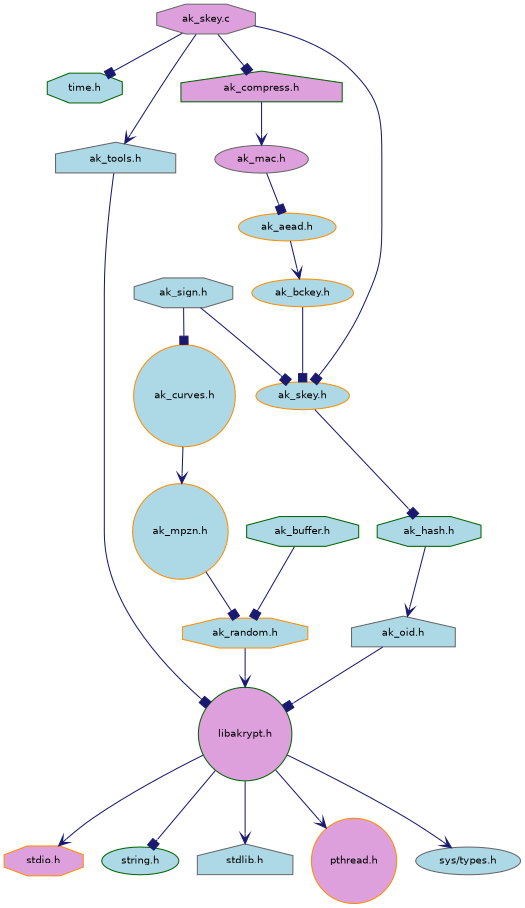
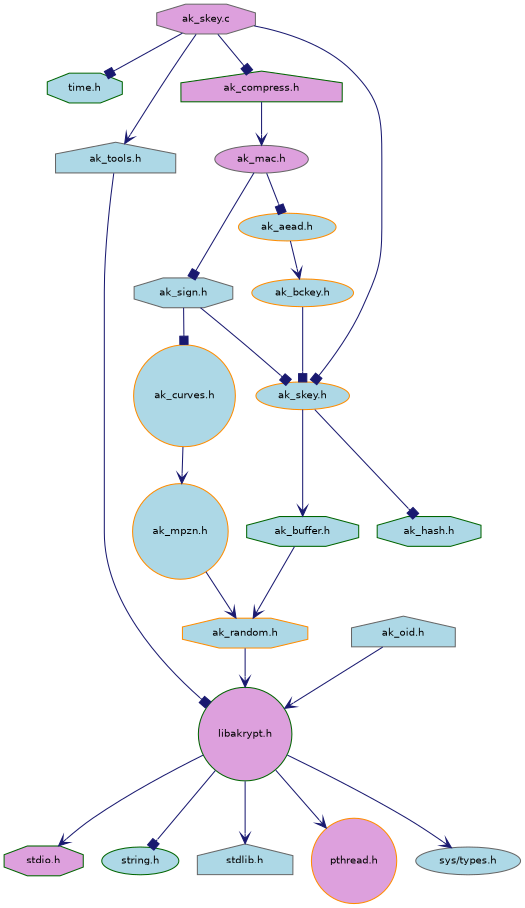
none -> (225, 221)
none -> (303, 458)
(418, 577) -> none
(276, 578) -> (276, 578)
(218, 591) -> (218, 591)
(338, 675) -> (338, 675)
(44, 861) -> (44, 861)
